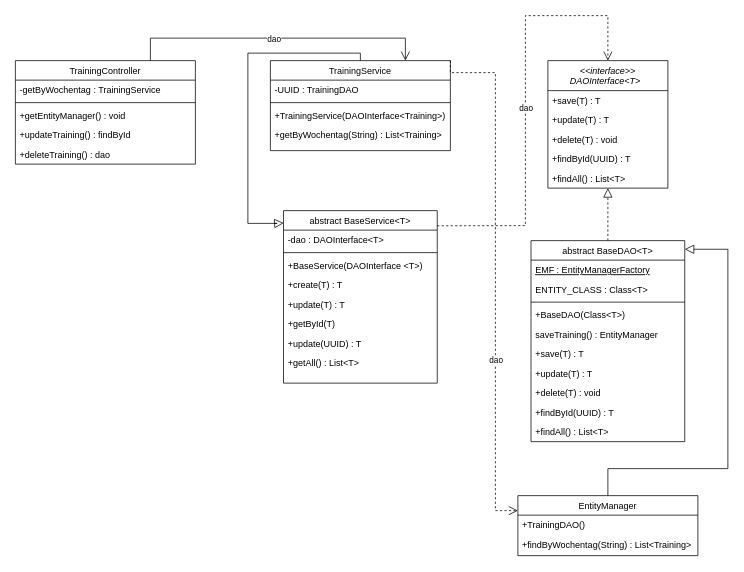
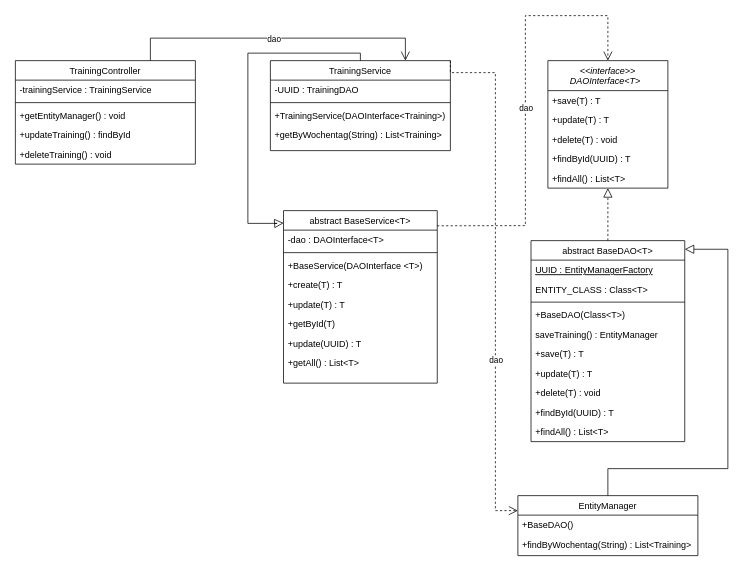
(96, 90) -> (95, 90)
(70, 155) -> (72, 155)
(596, 270) -> (598, 270)
(555, 525) -> (547, 525)
